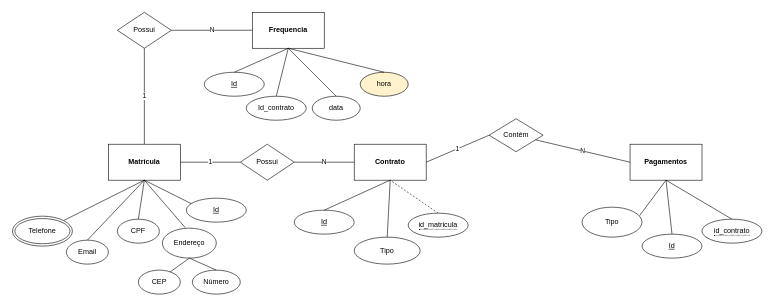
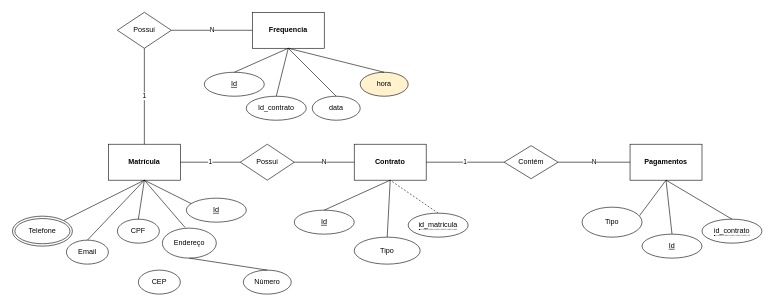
(516, 135) -> (531, 162)
(179, 266) -> none
(216, 282) -> (267, 282)
